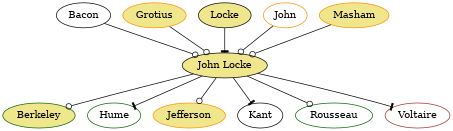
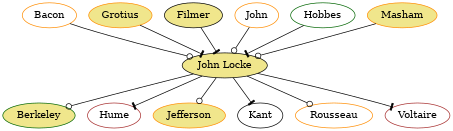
(84, 15) -> (49, 15)
(225, 15) -> (193, 15)
none -> (323, 15)
(187, 38) -> (170, 39)
(114, 116) -> (114, 116)
(334, 116) -> (334, 116)
